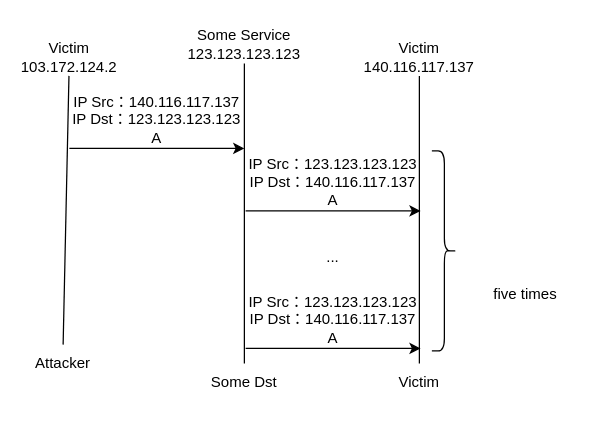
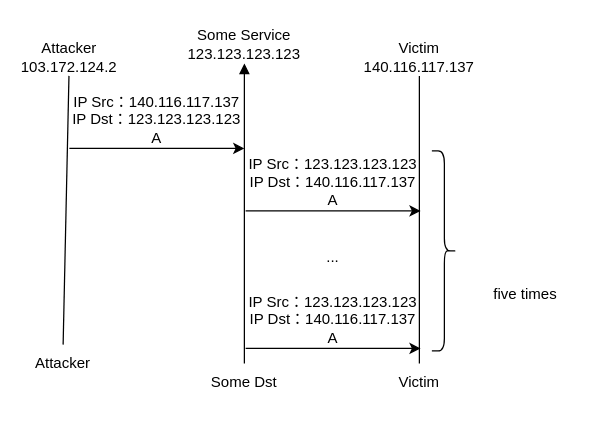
(69, 57) -> (69, 57)
(244, 70) -> (244, 74)
